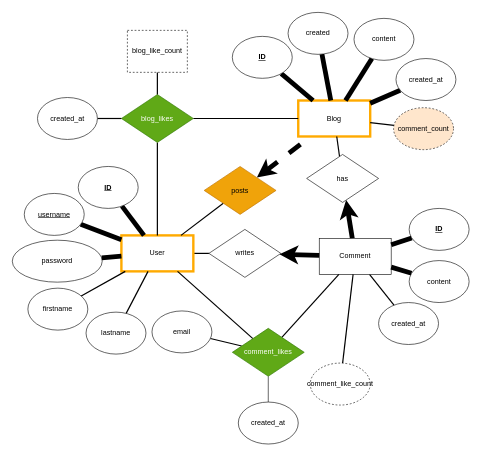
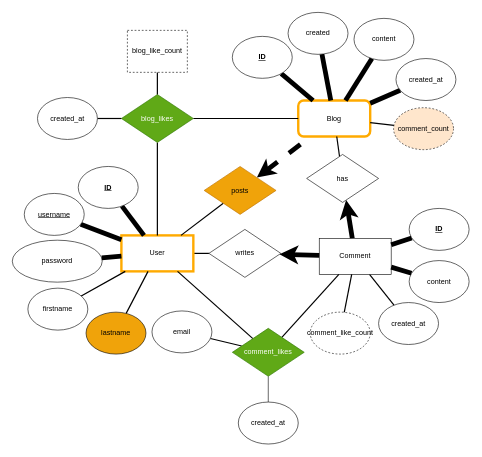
(335, 119) -> (335, 119)
(116, 333) -> (116, 333)
(341, 384) -> (341, 333)
